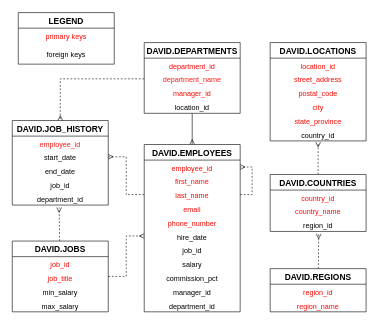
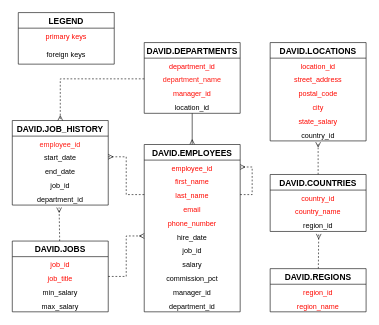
(318, 121) -> (318, 121)
